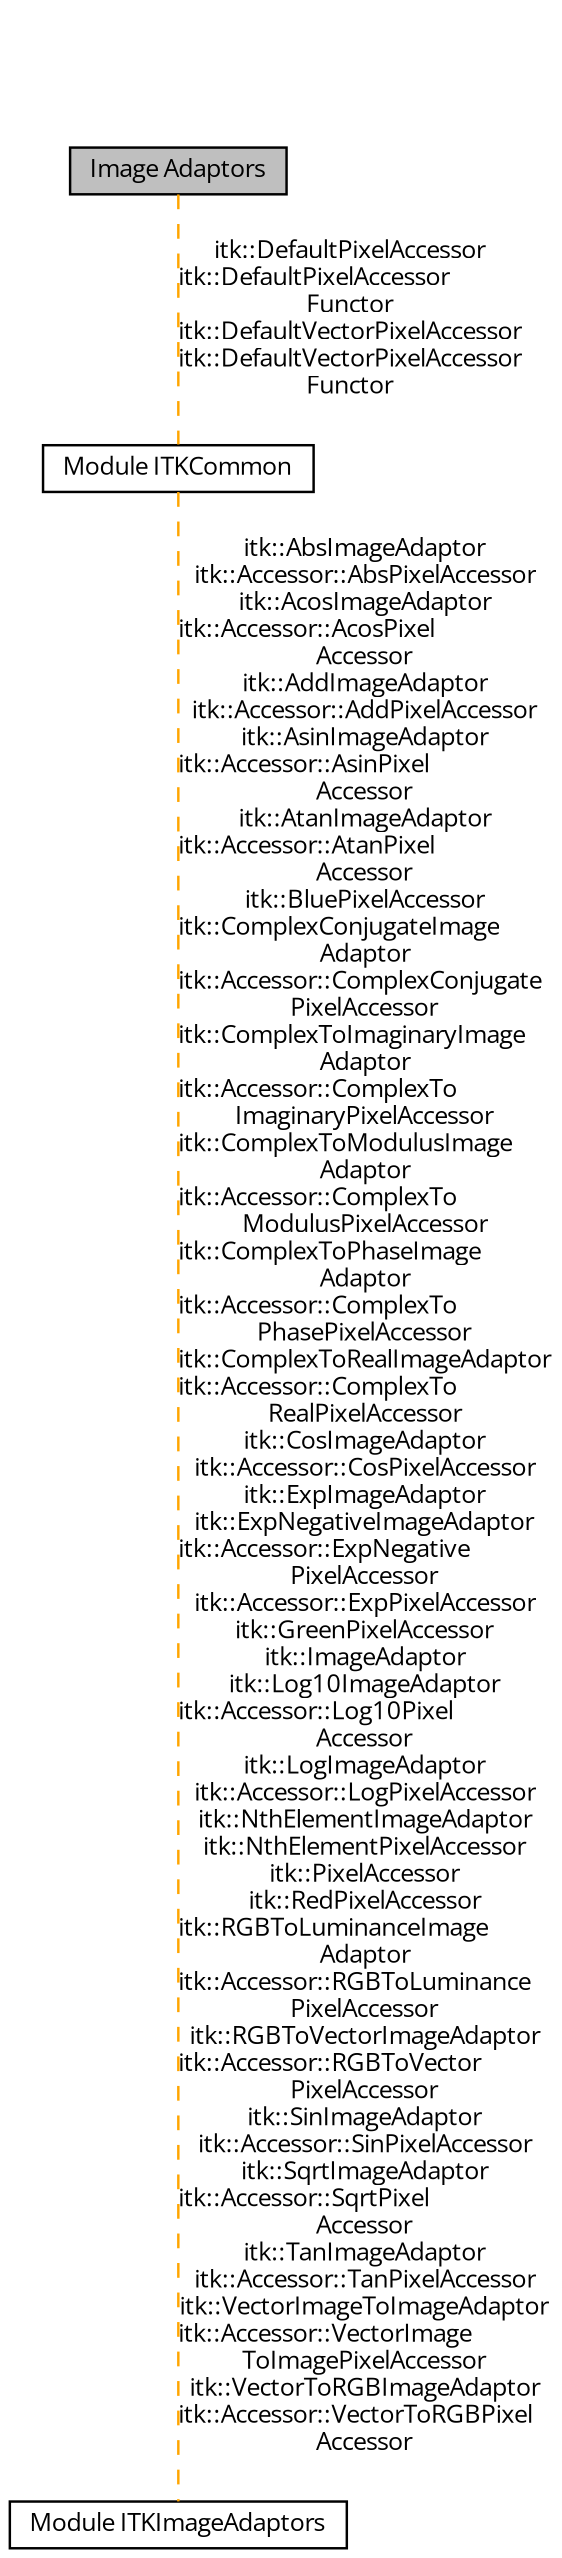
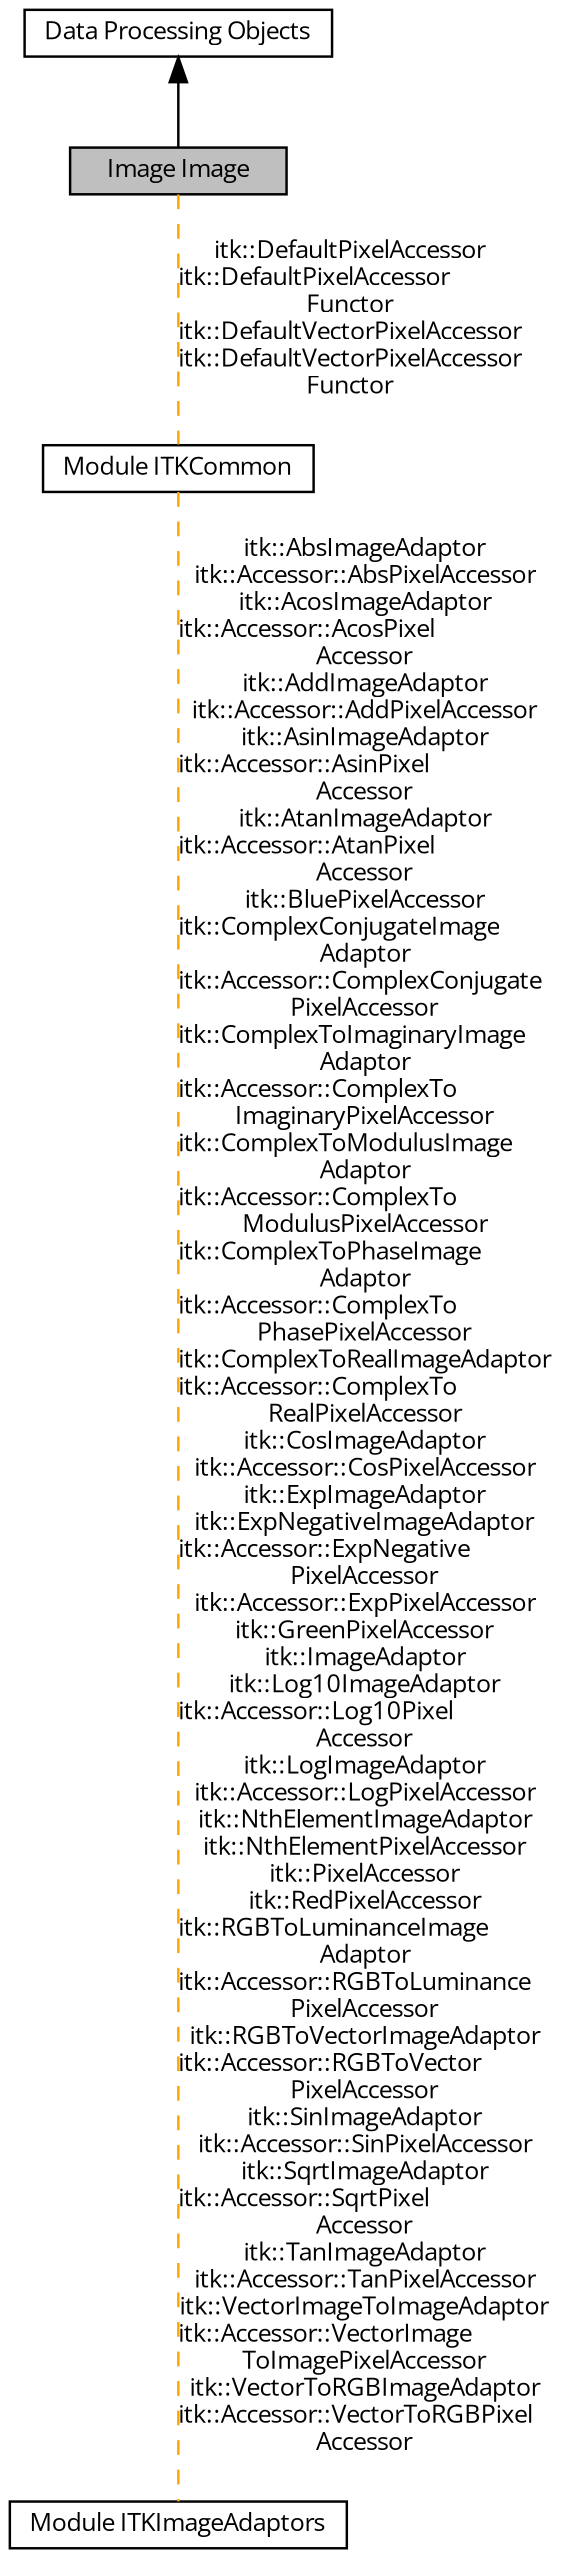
none -> (178, 33)
(178, 171) -> (178, 171)
